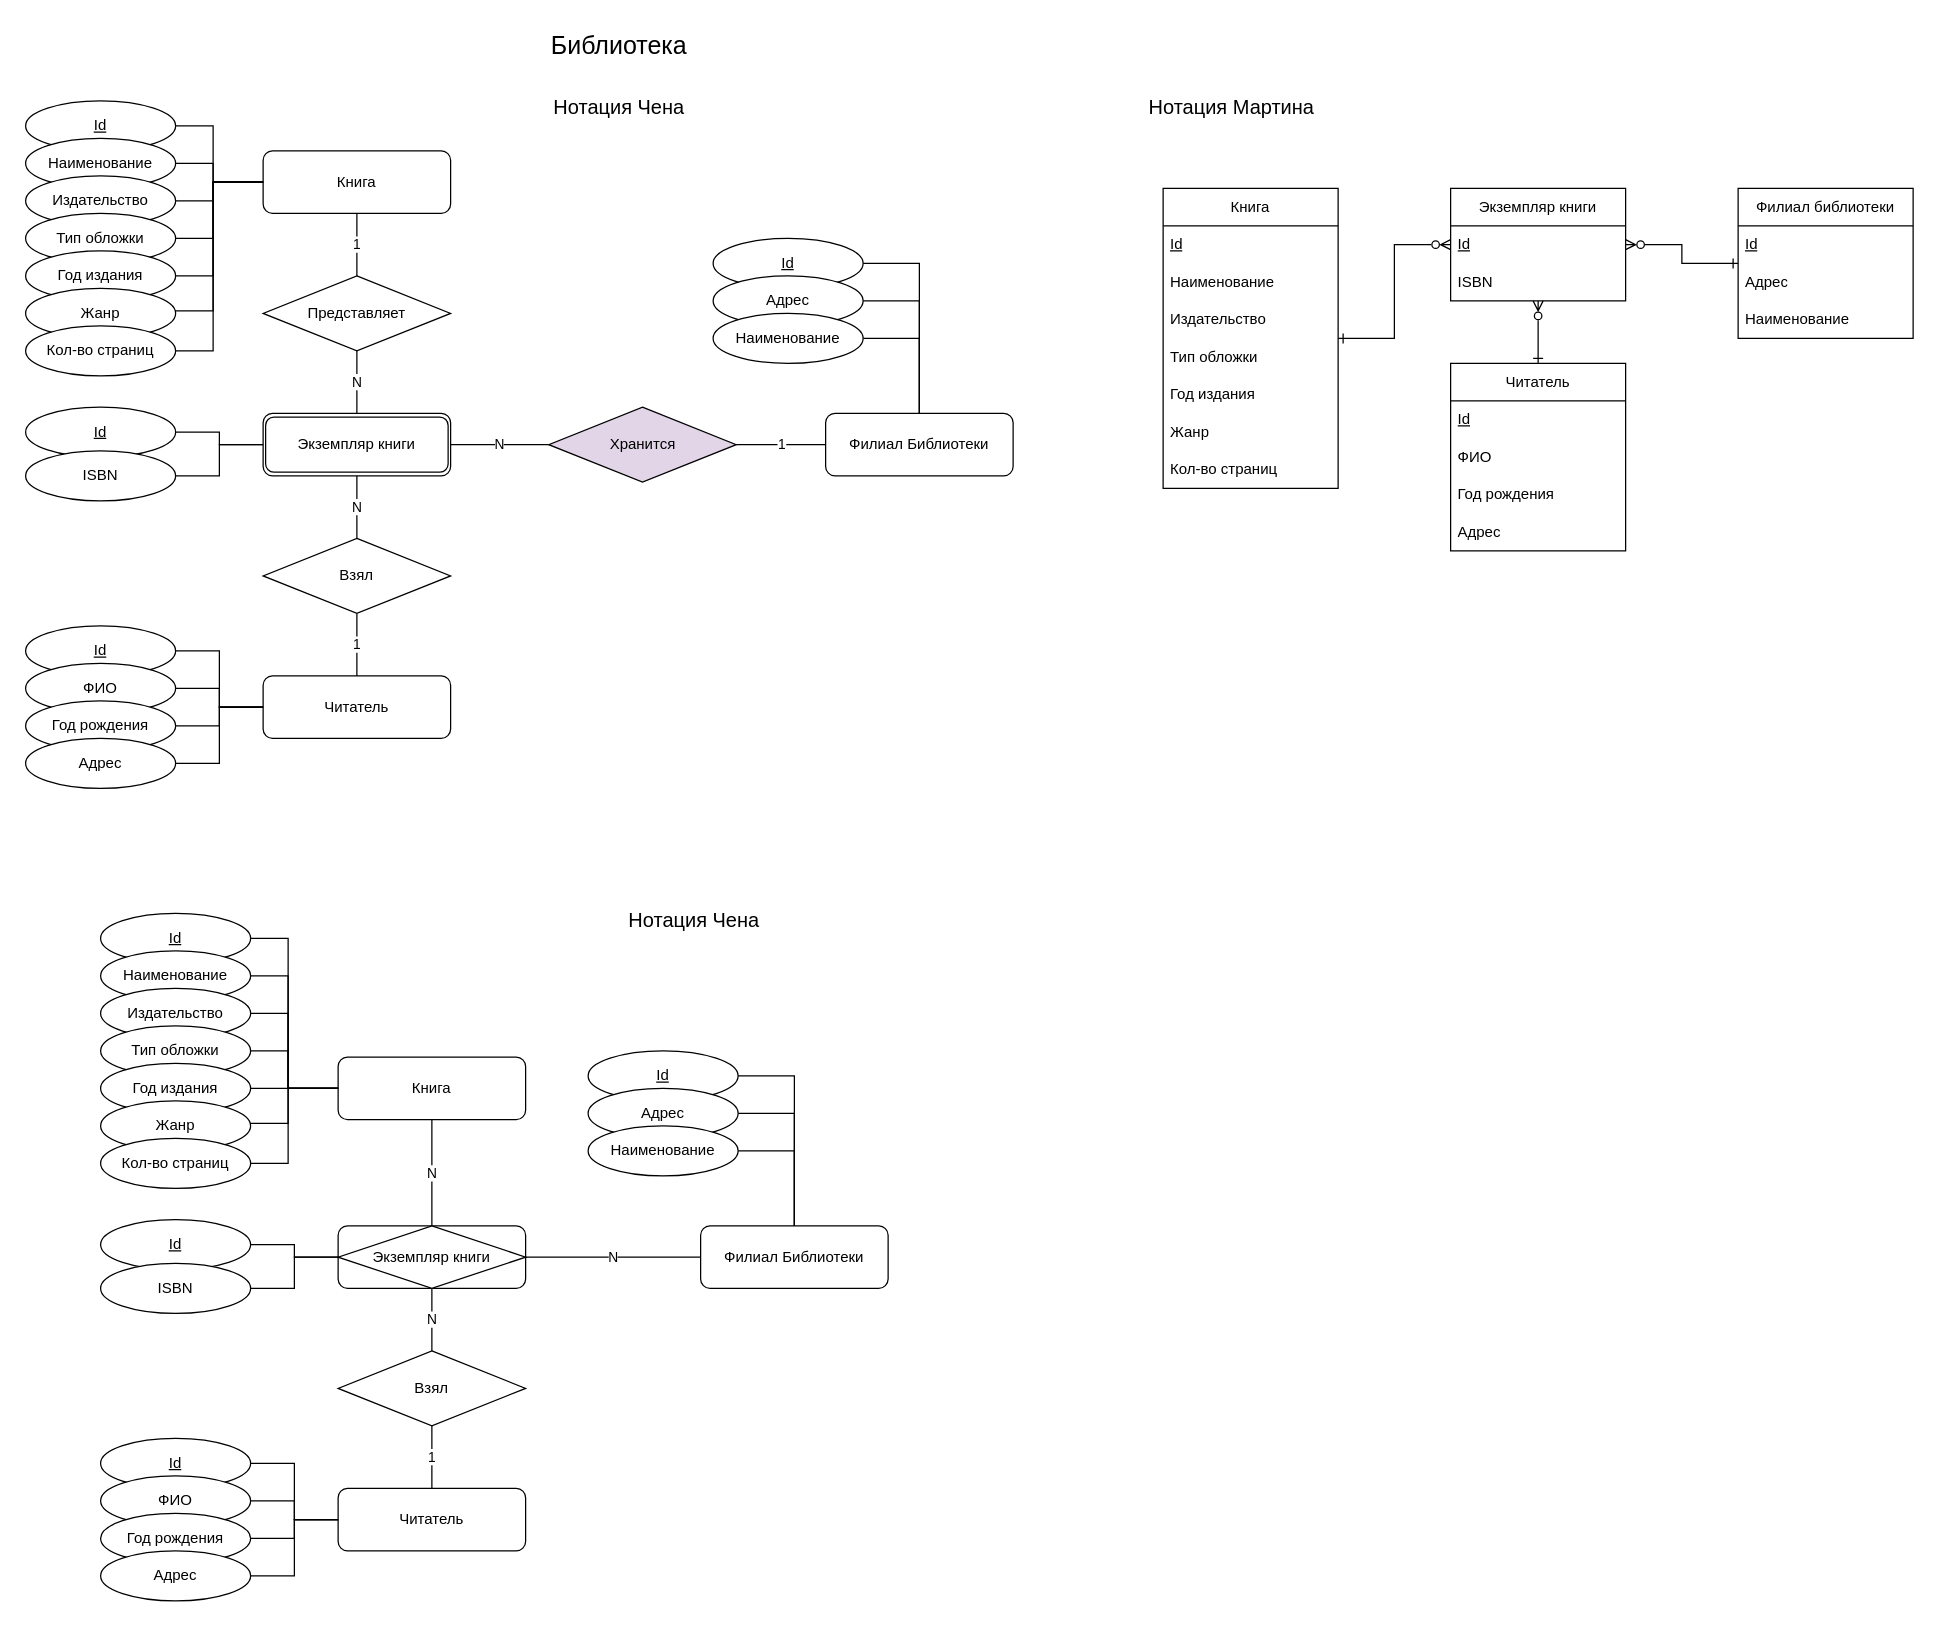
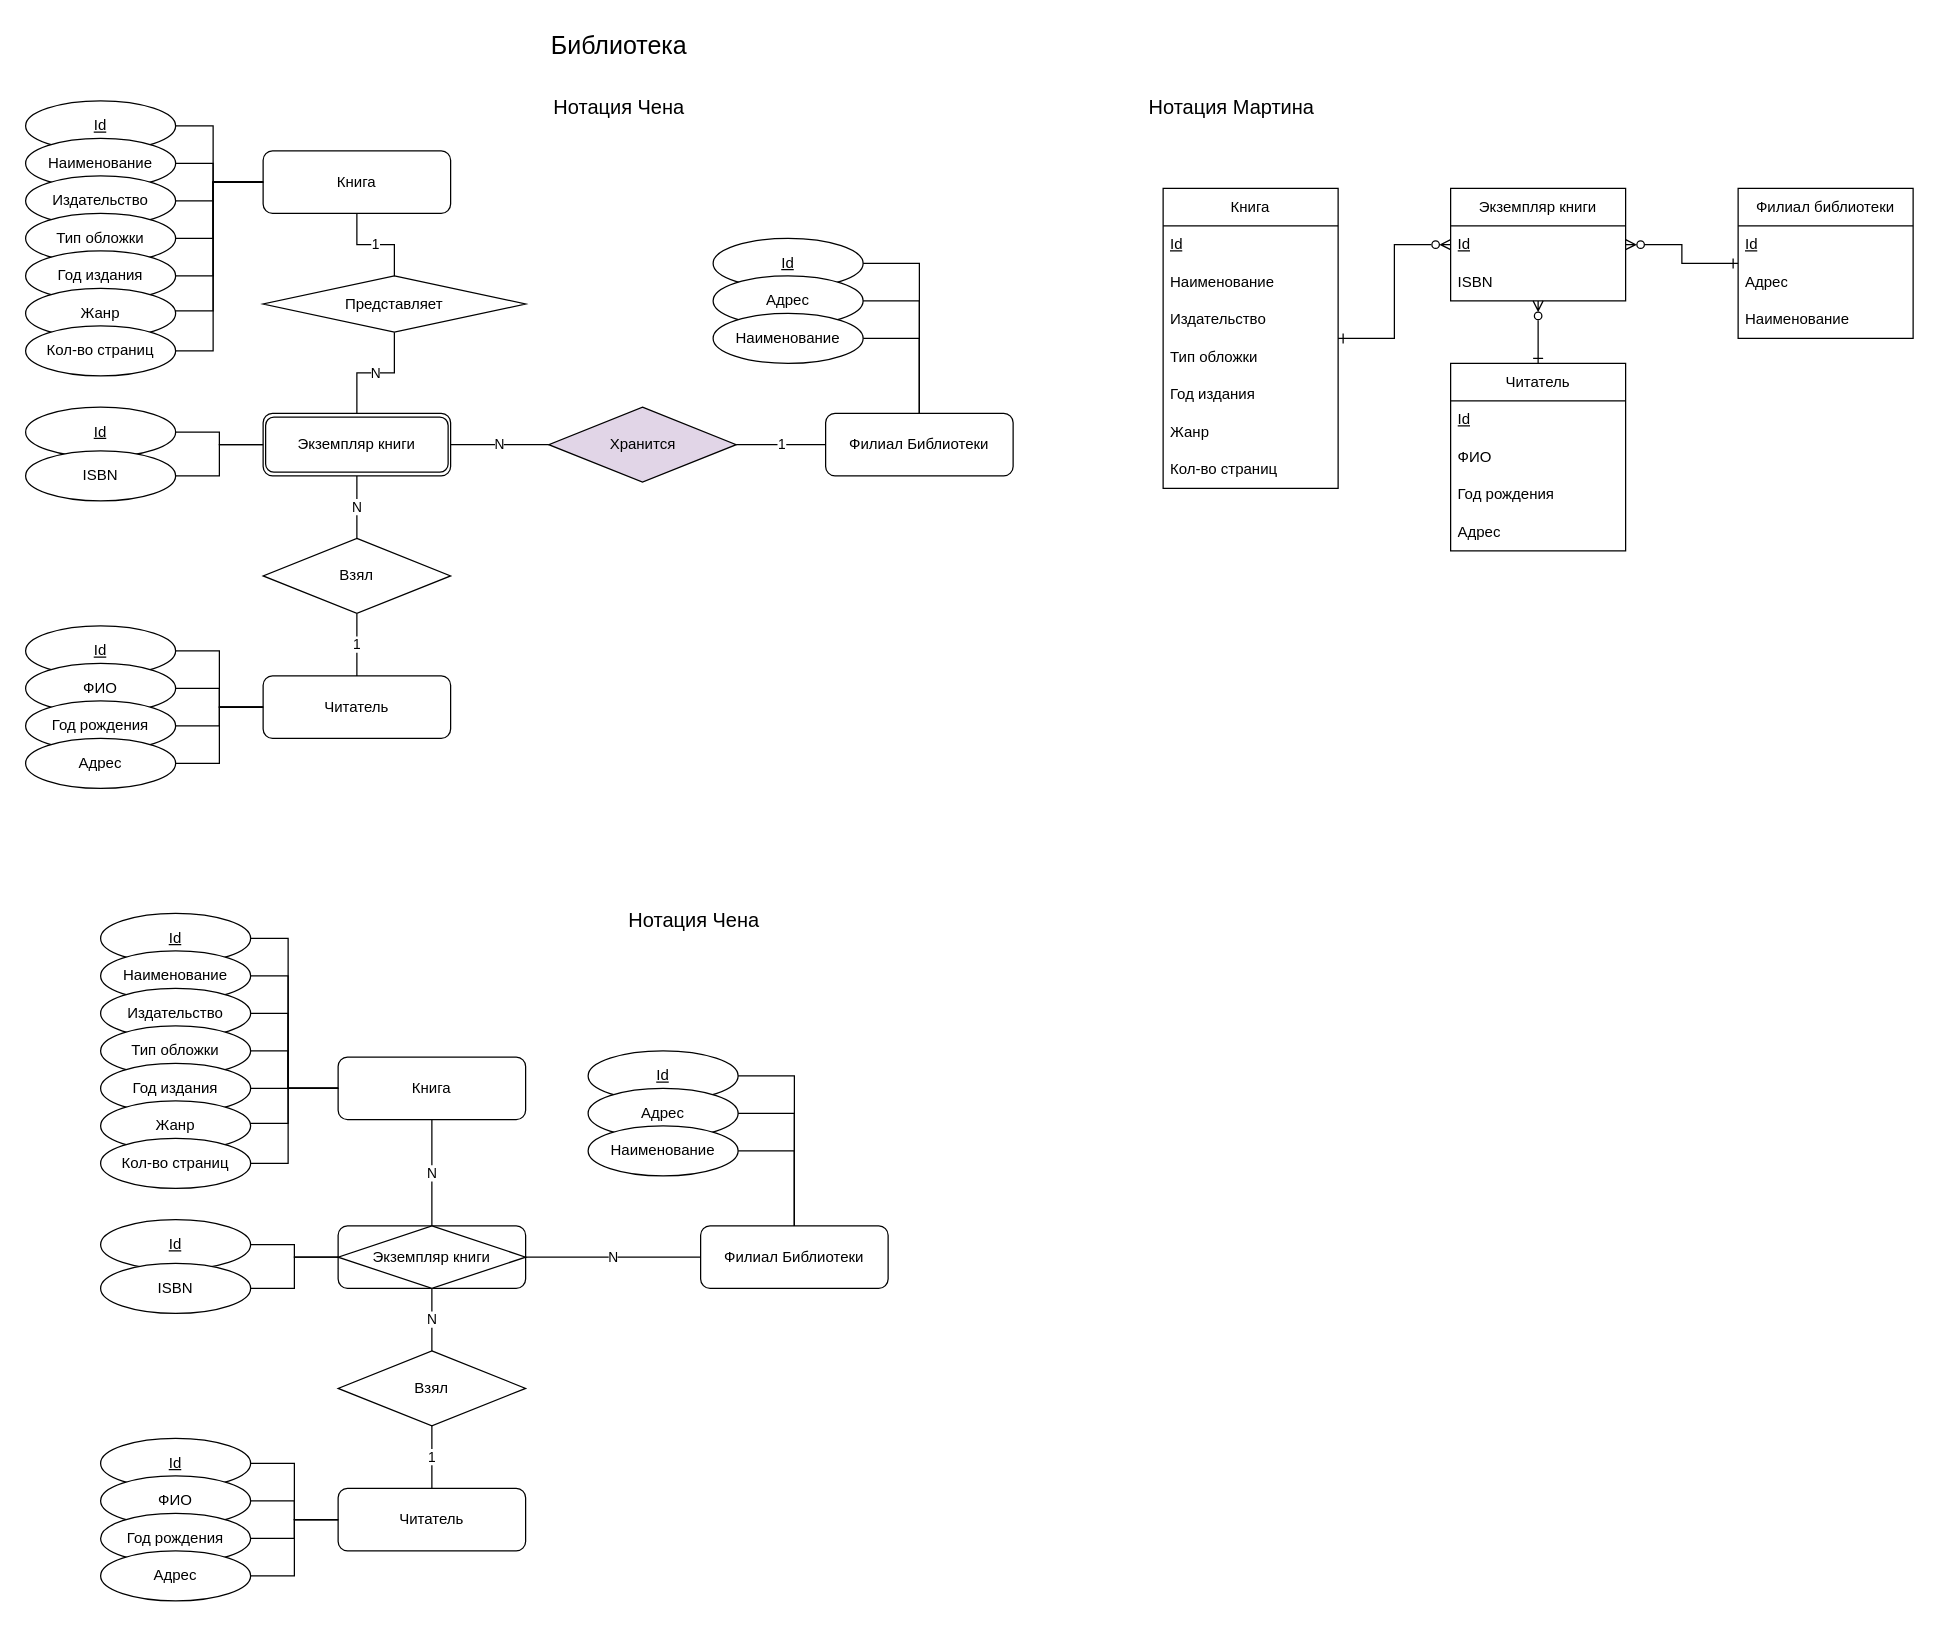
(357, 313) -> (394, 304)
